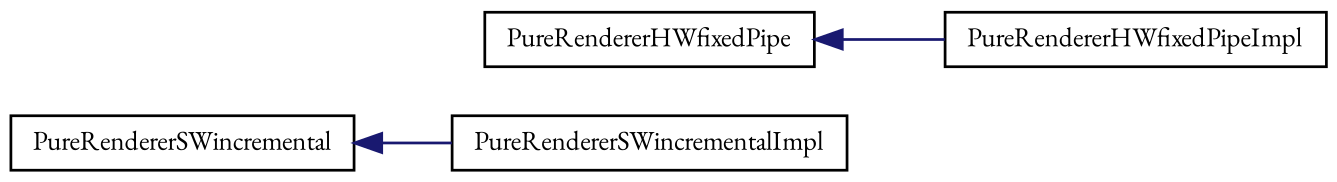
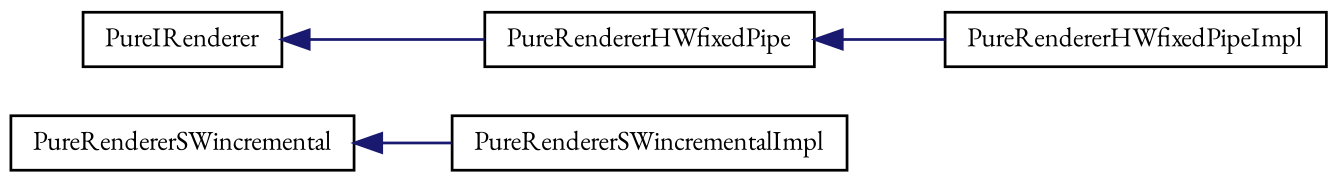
none -> (182, 39)
